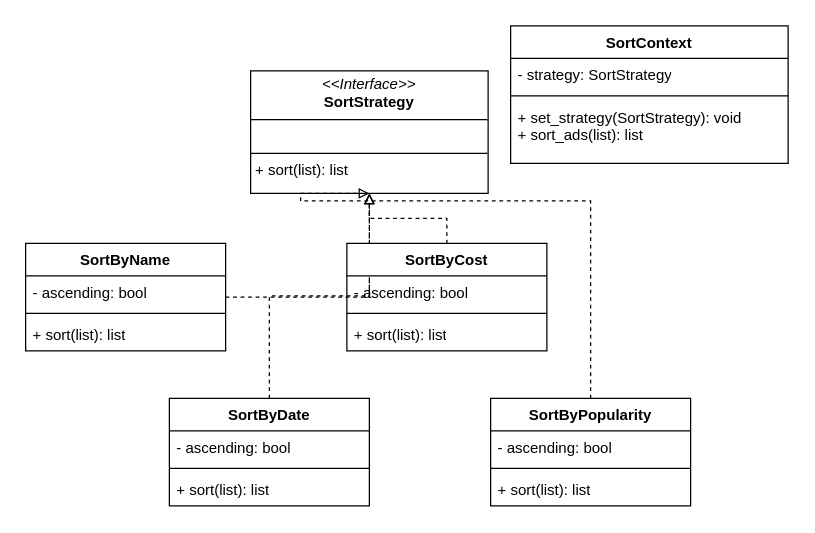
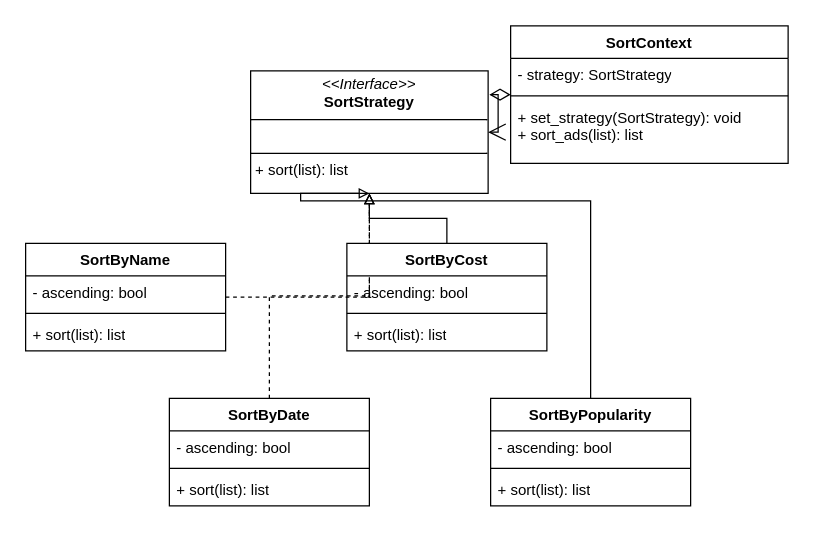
none -> (498, 113)
(540, 201) -> (540, 201)
(421, 218) -> (421, 218)
